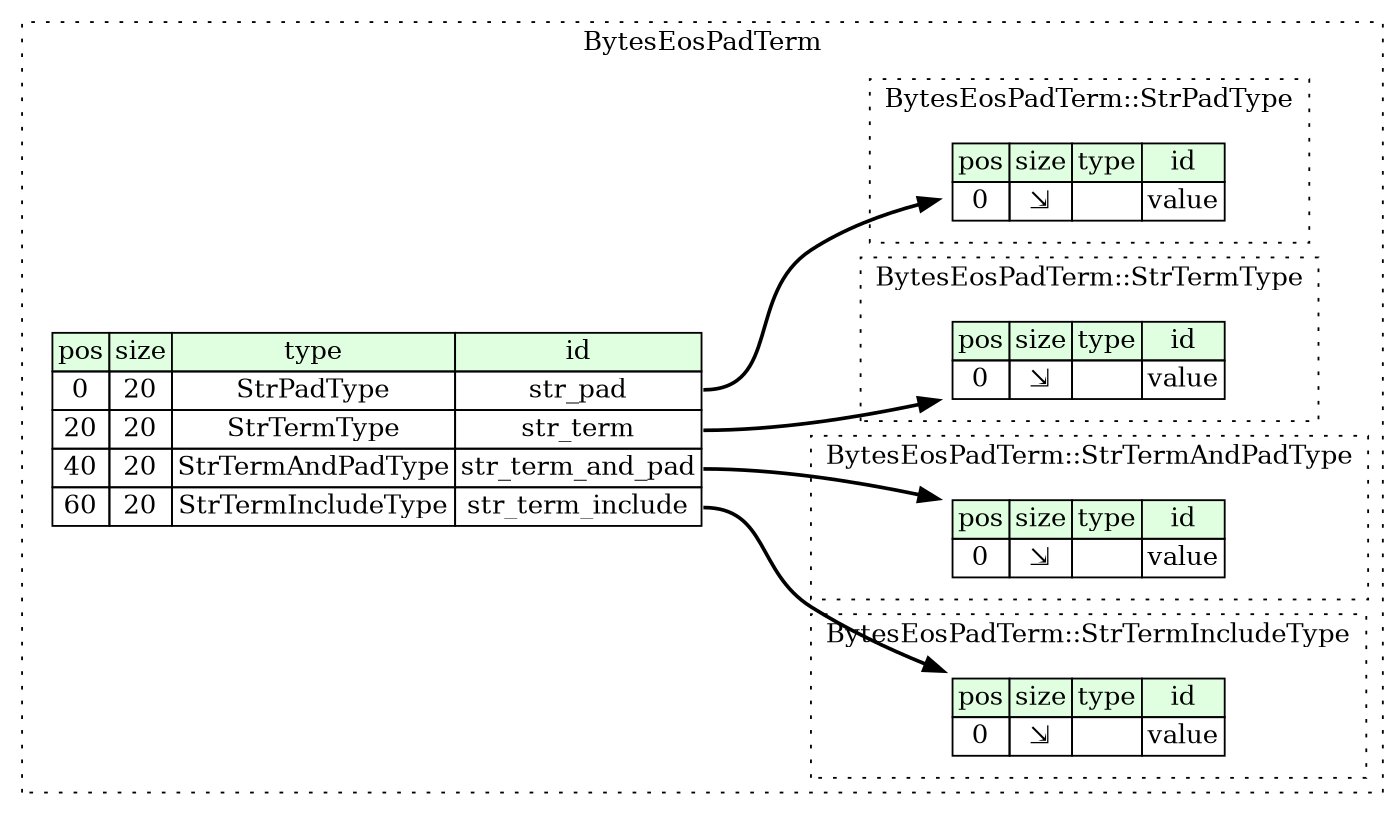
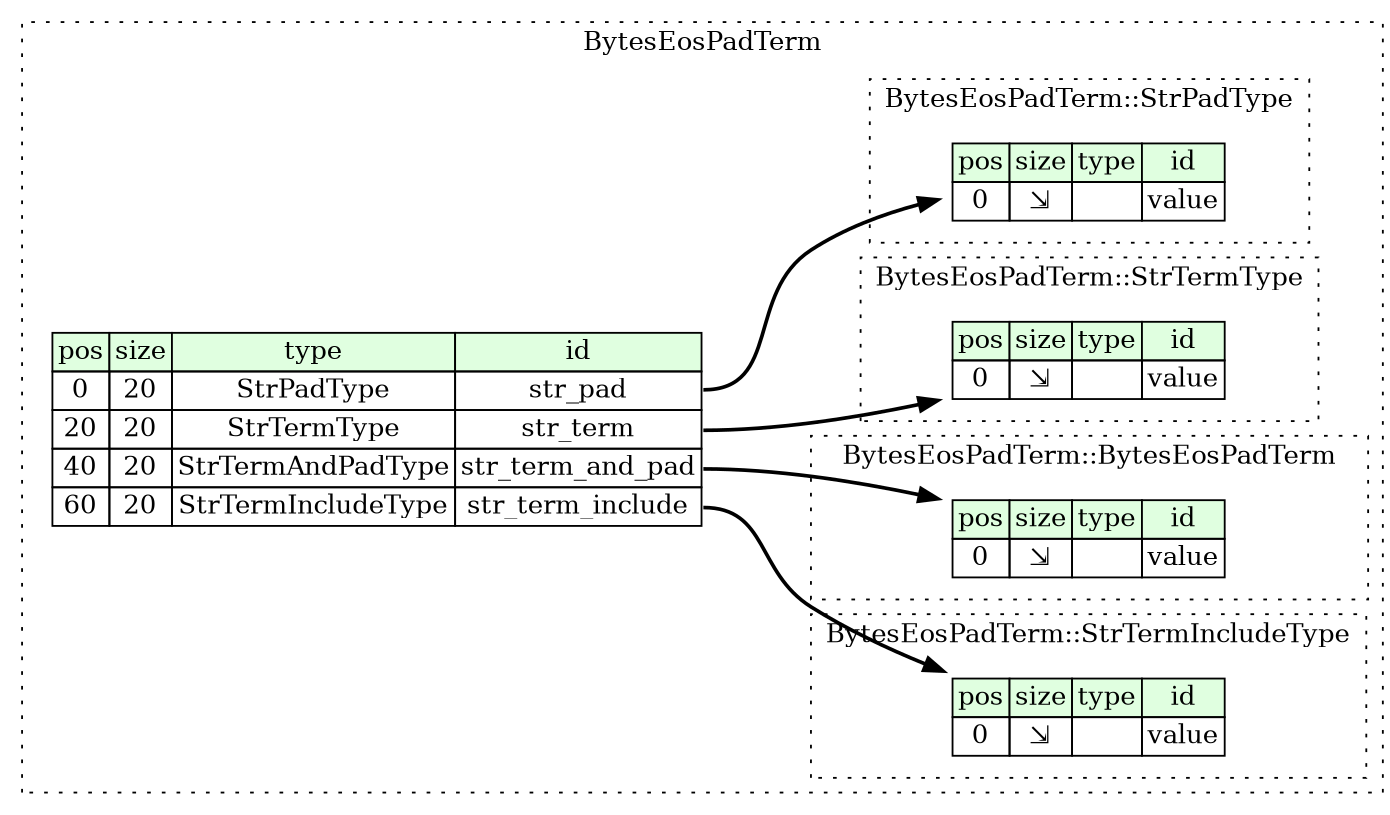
(1090, 457) -> (1090, 457)
